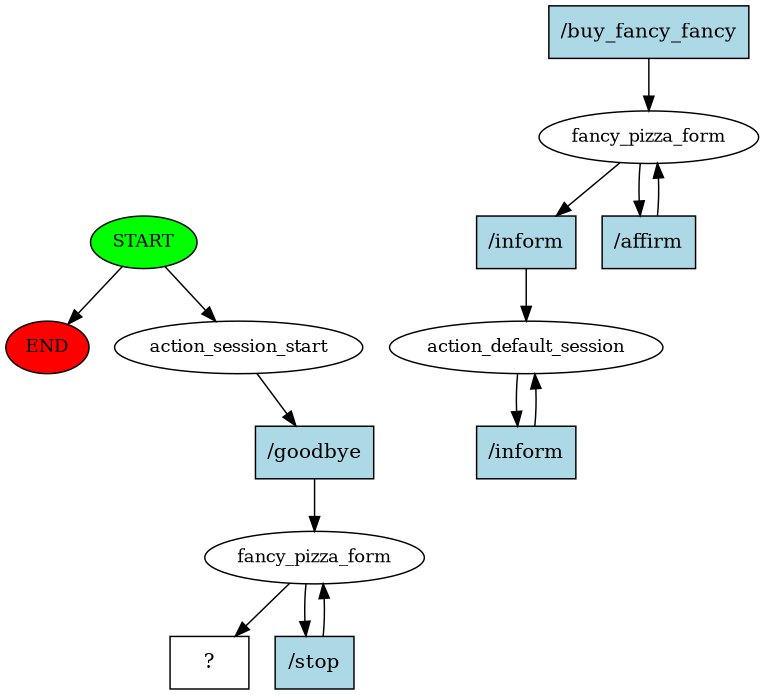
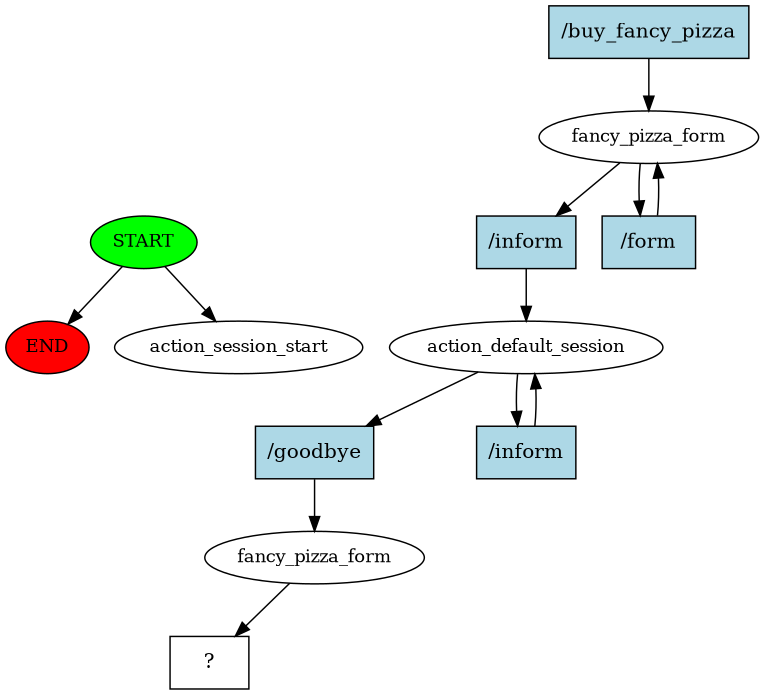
(649, 32) -> (649, 32)
(649, 242) -> (649, 242)
(272, 394) -> (429, 396)
(315, 663) -> none
